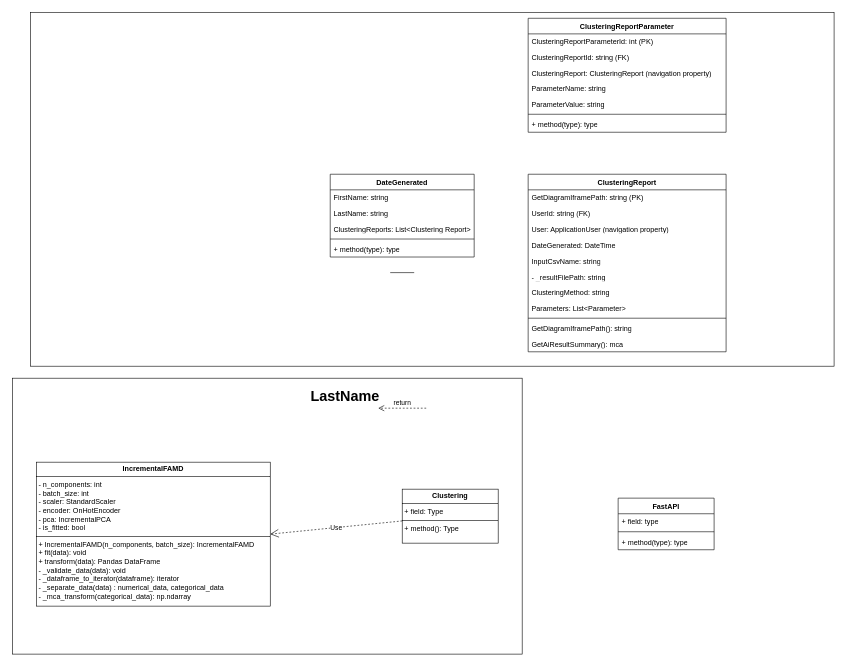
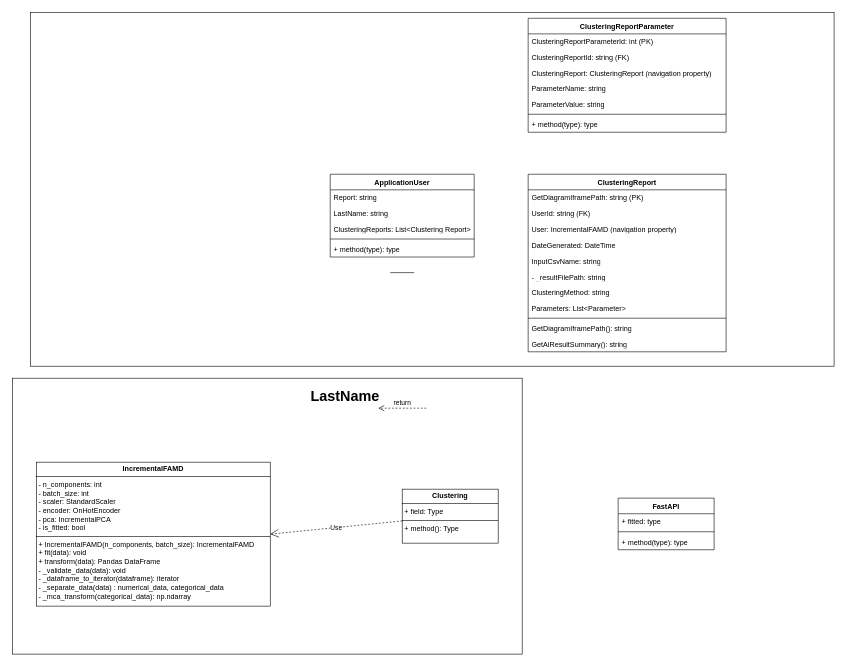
(402, 183) -> (402, 183)
(364, 198) -> (359, 198)
(610, 230) -> (612, 230)
(579, 345) -> (584, 345)
(643, 522) -> (646, 522)
